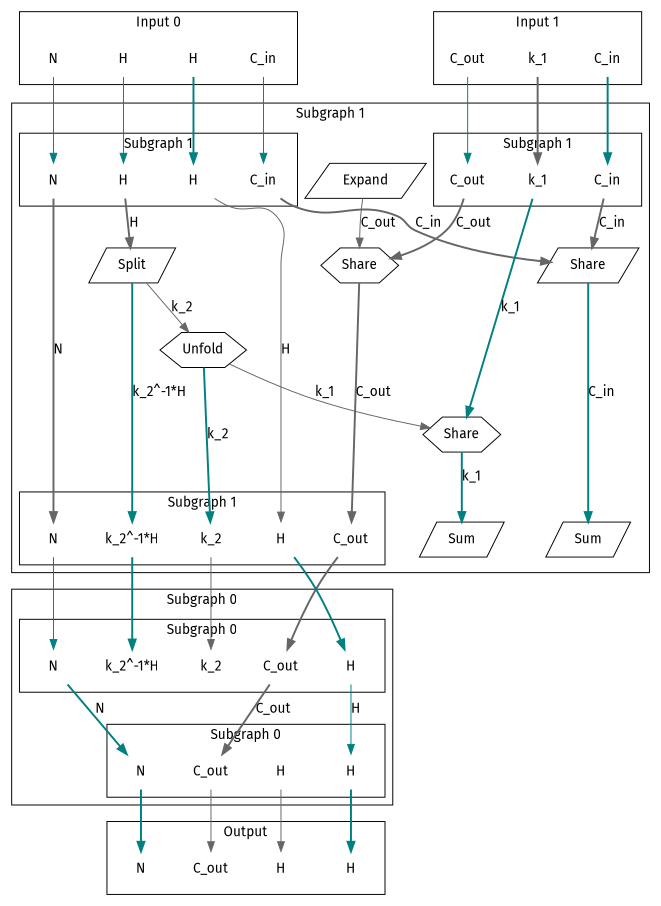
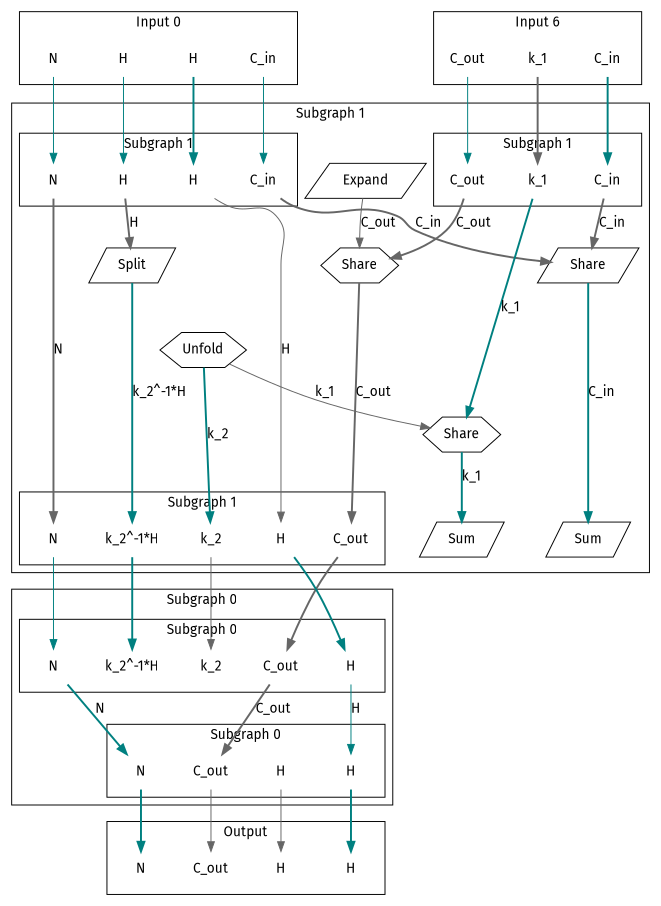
(538, 23) -> (538, 23)
(164, 304) -> none
